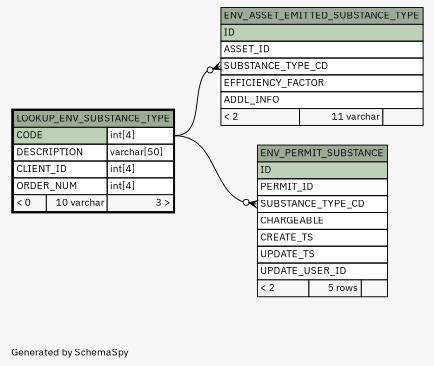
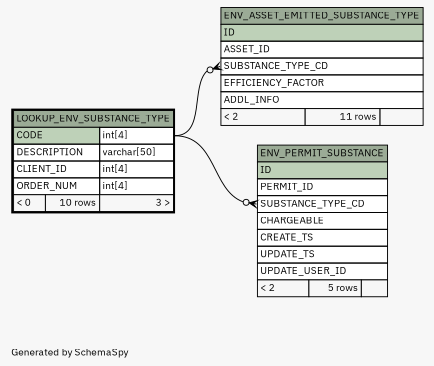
(356, 117) -> (359, 117)
(80, 203) -> (78, 203)
